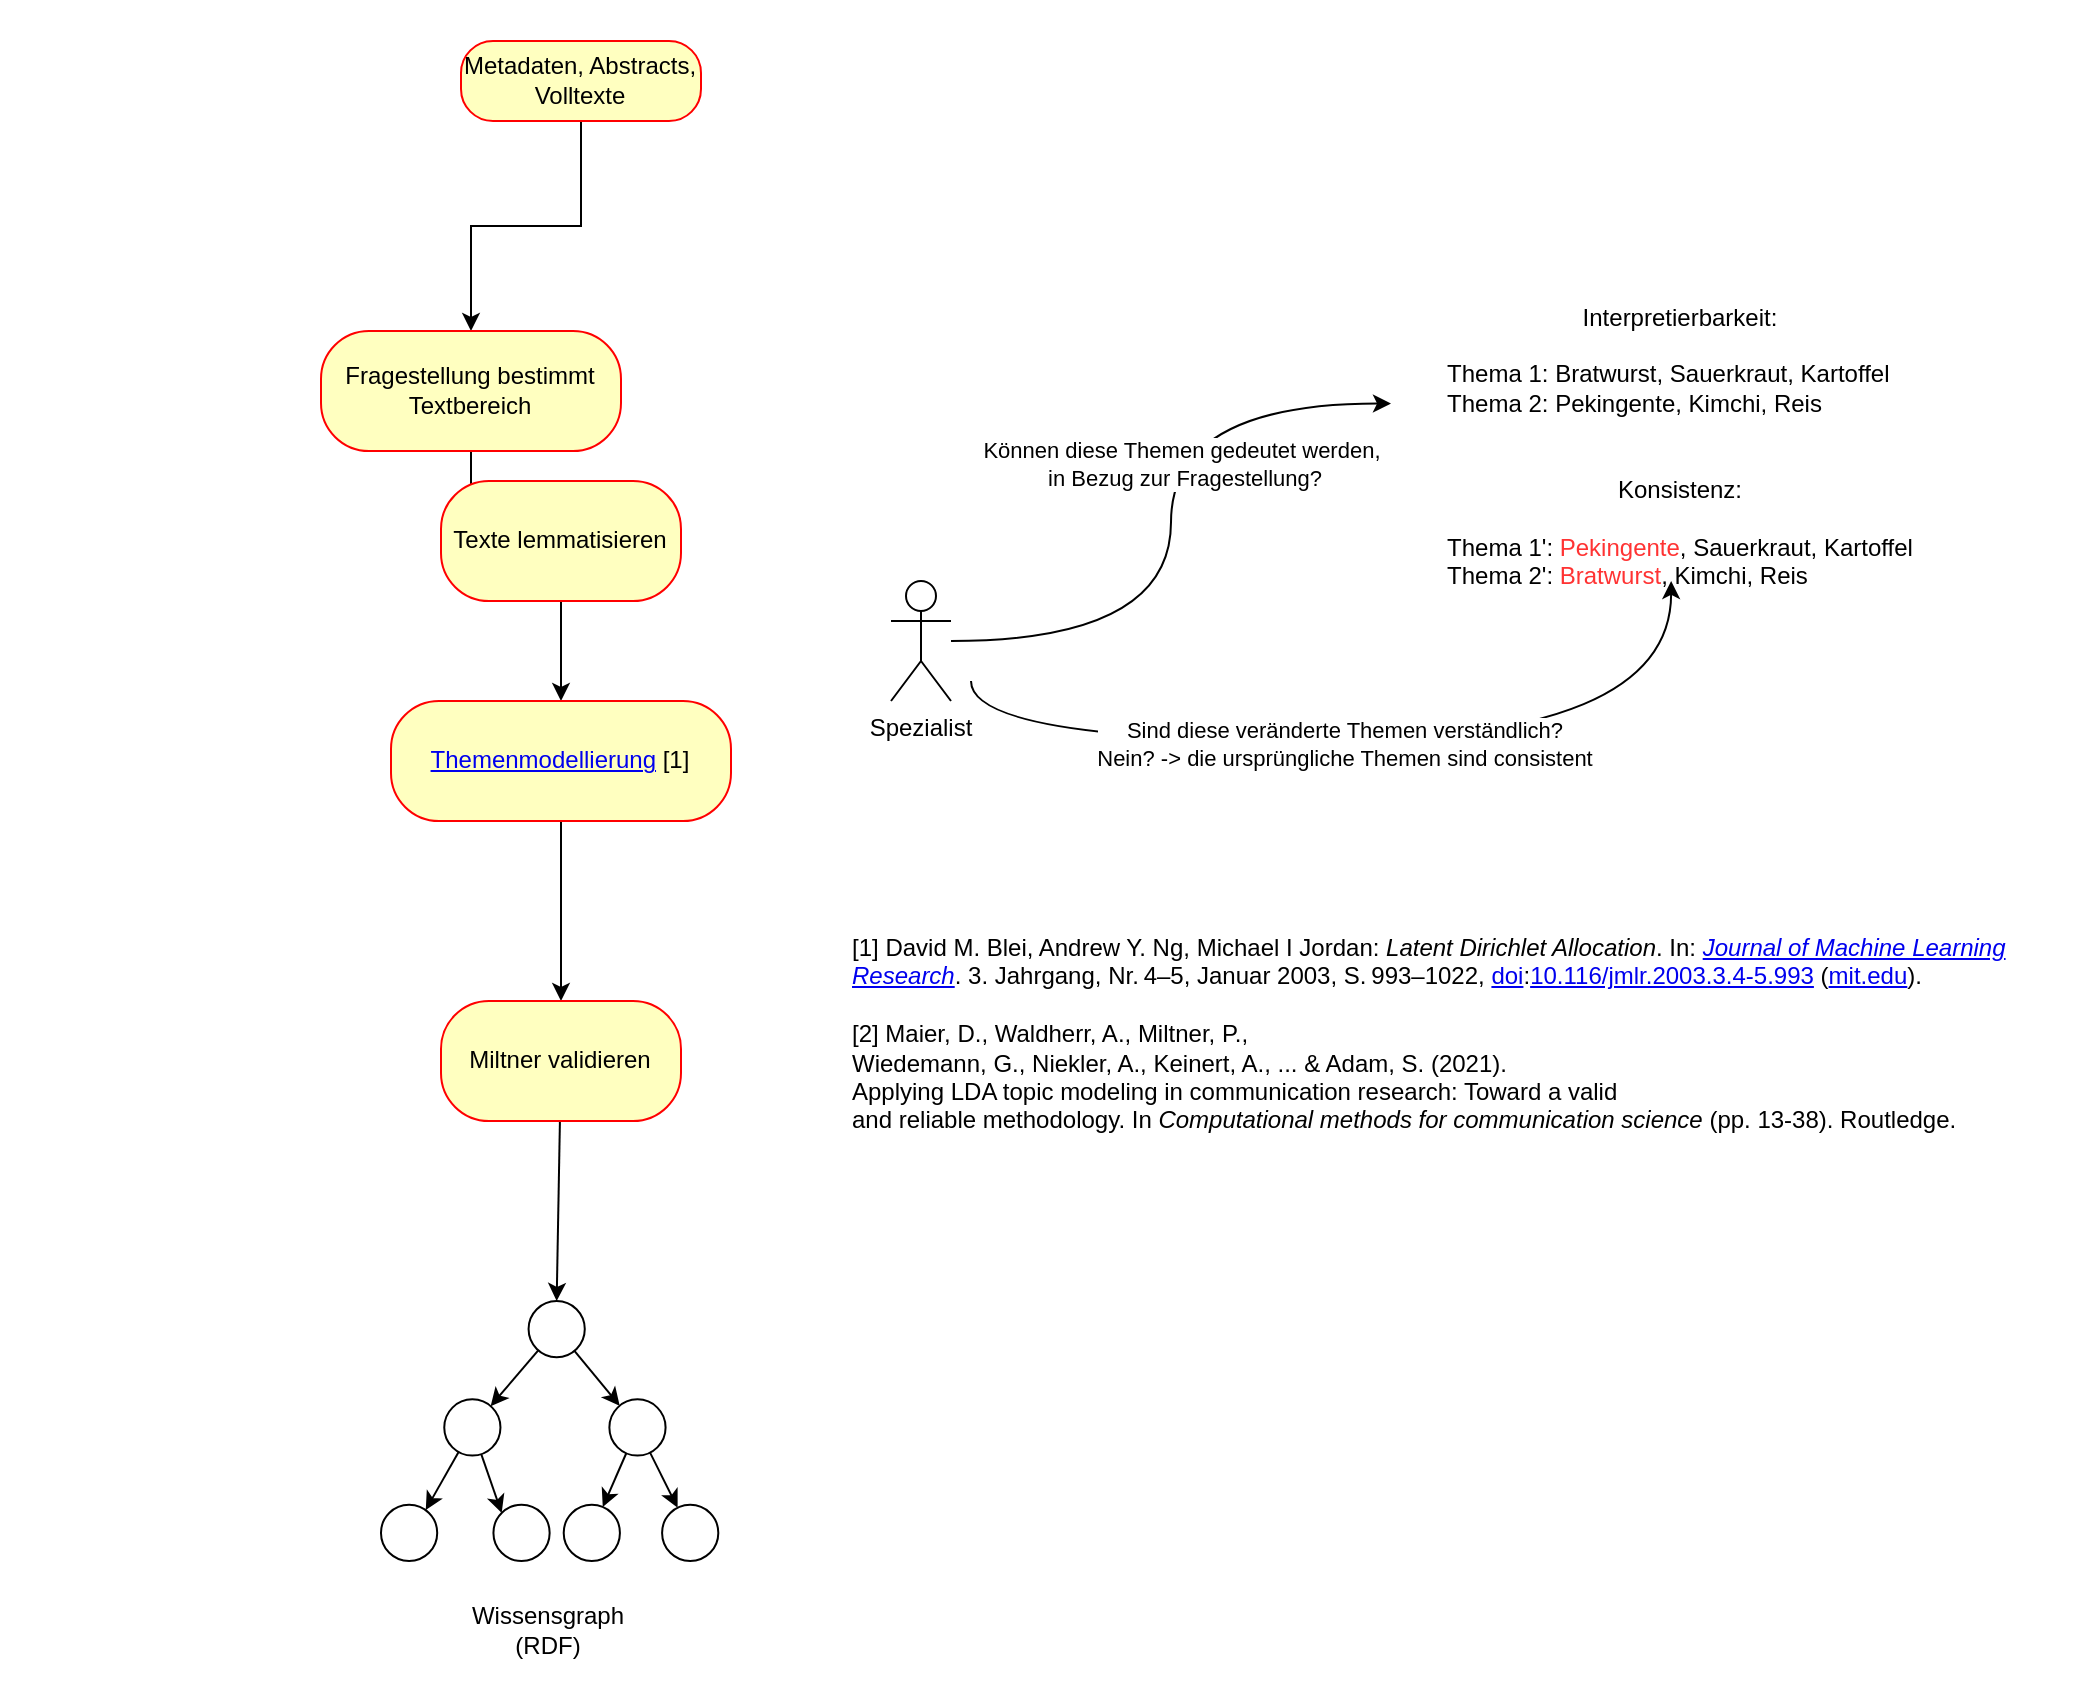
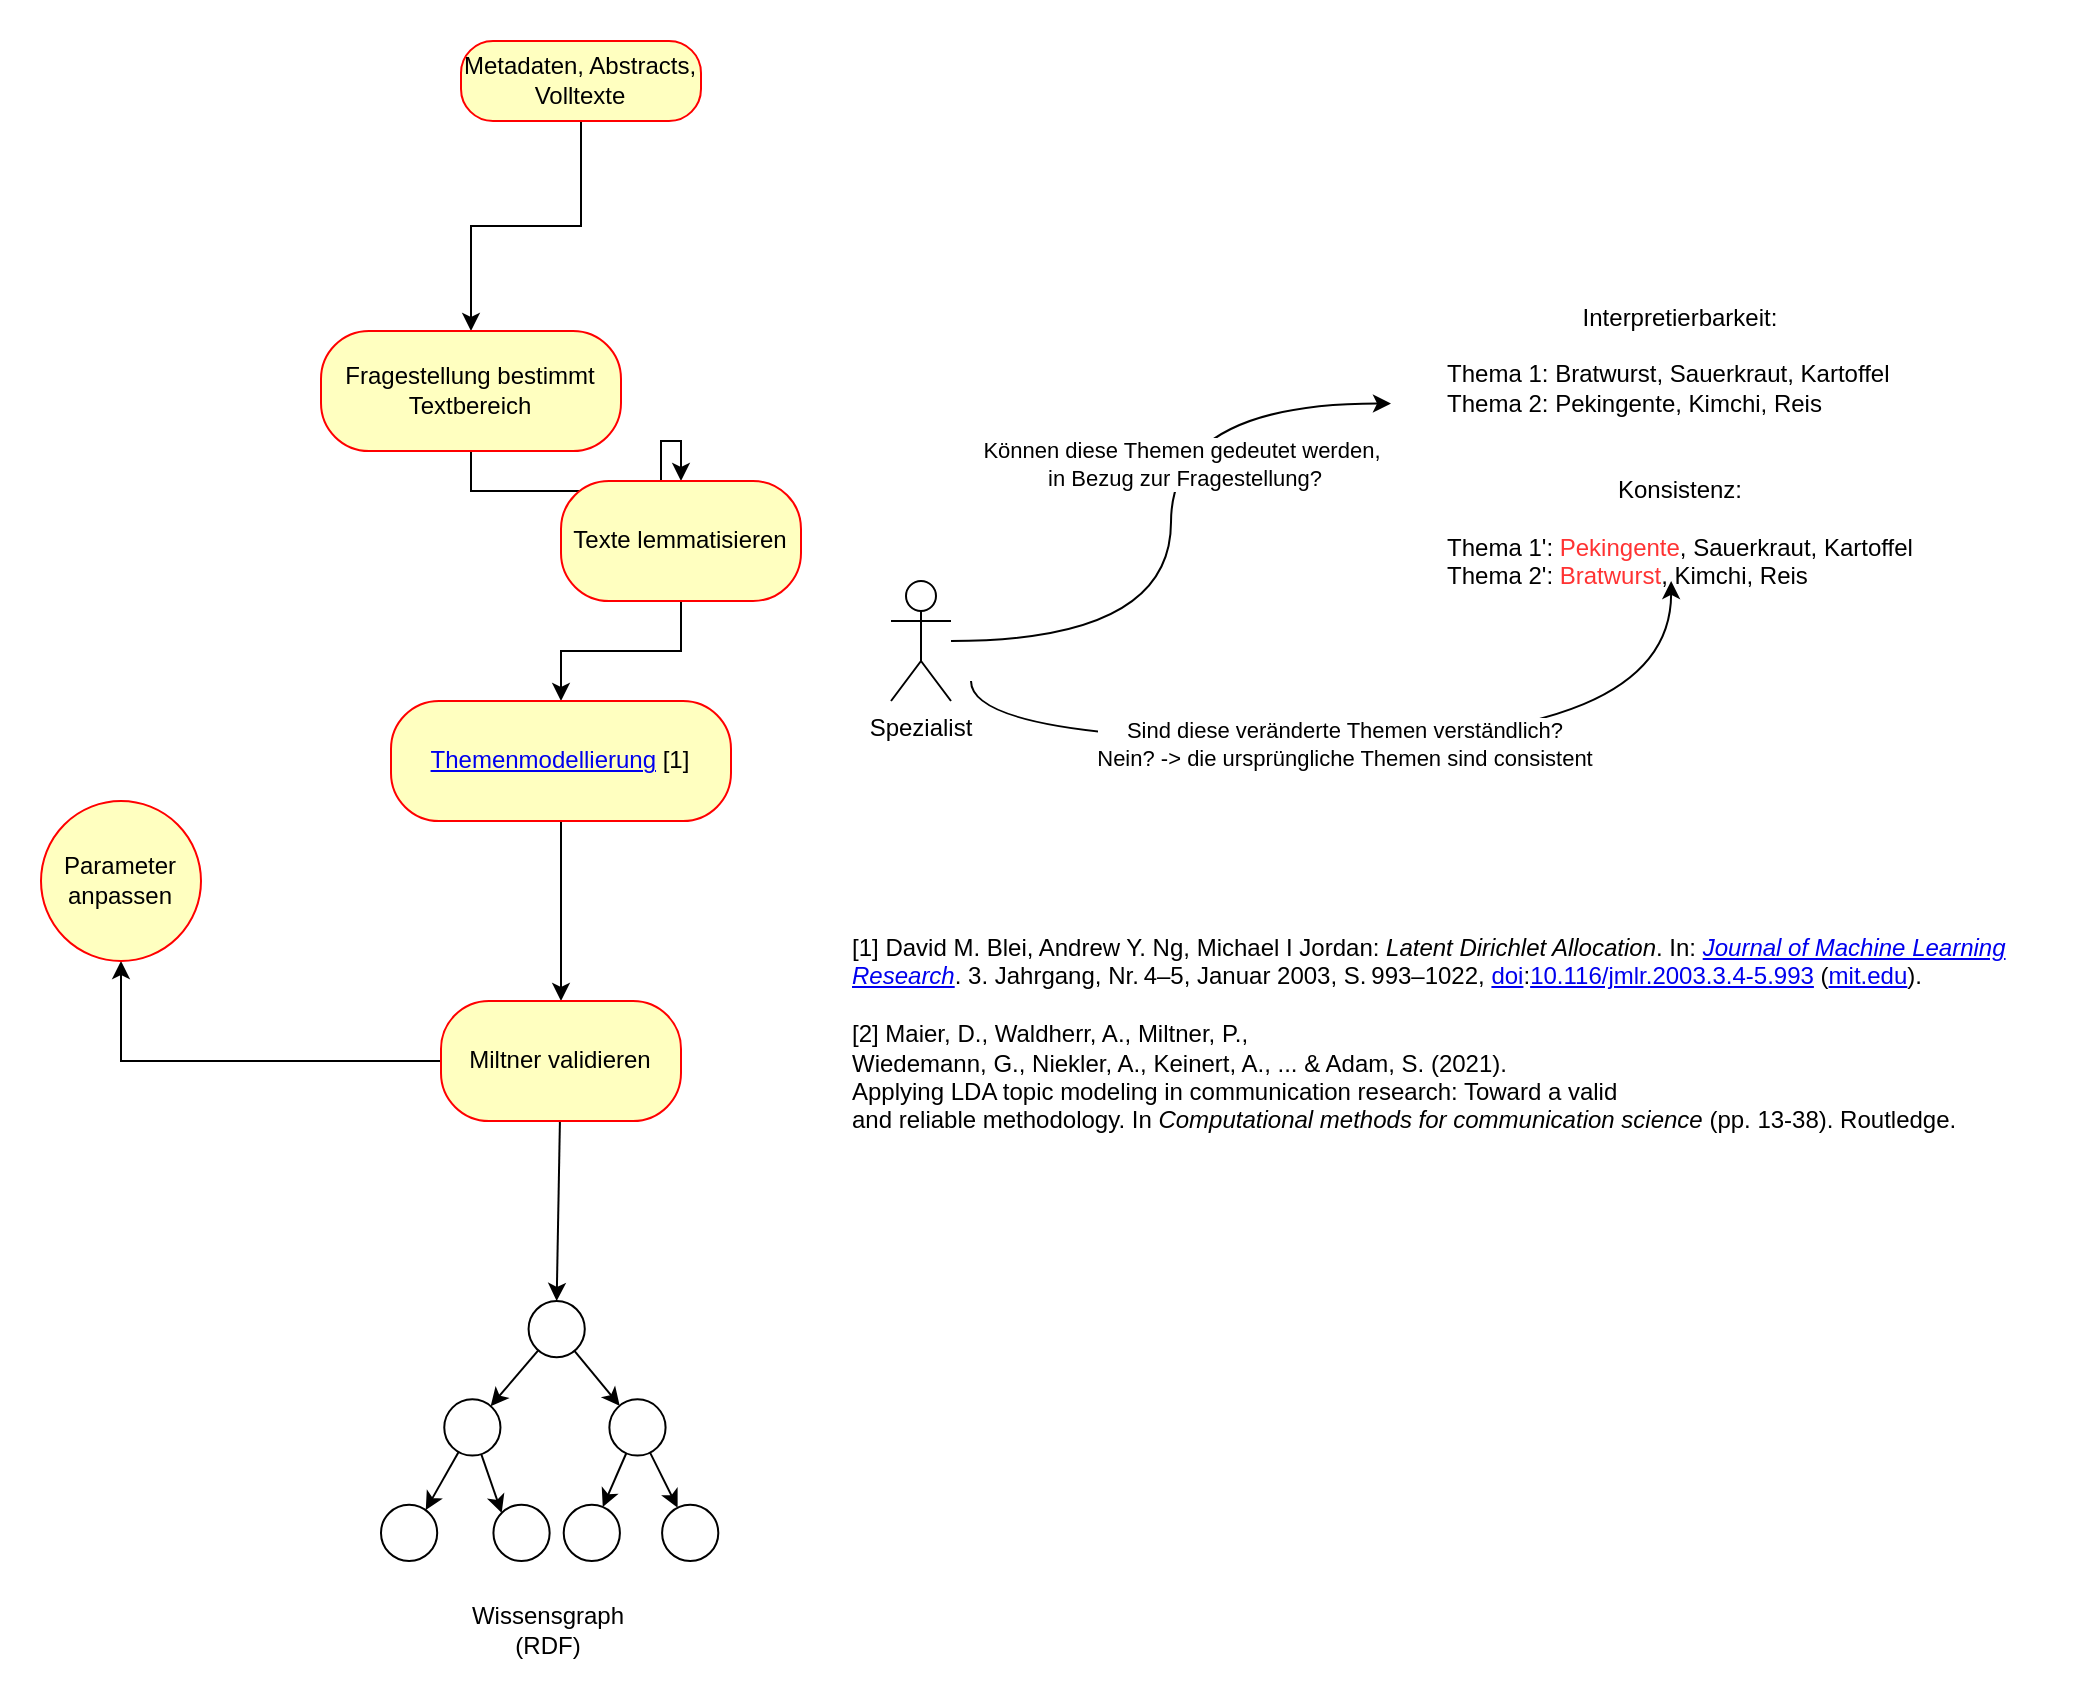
(561, 541) -> (681, 541)
none -> (121, 881)
none -> (238, 1061)
